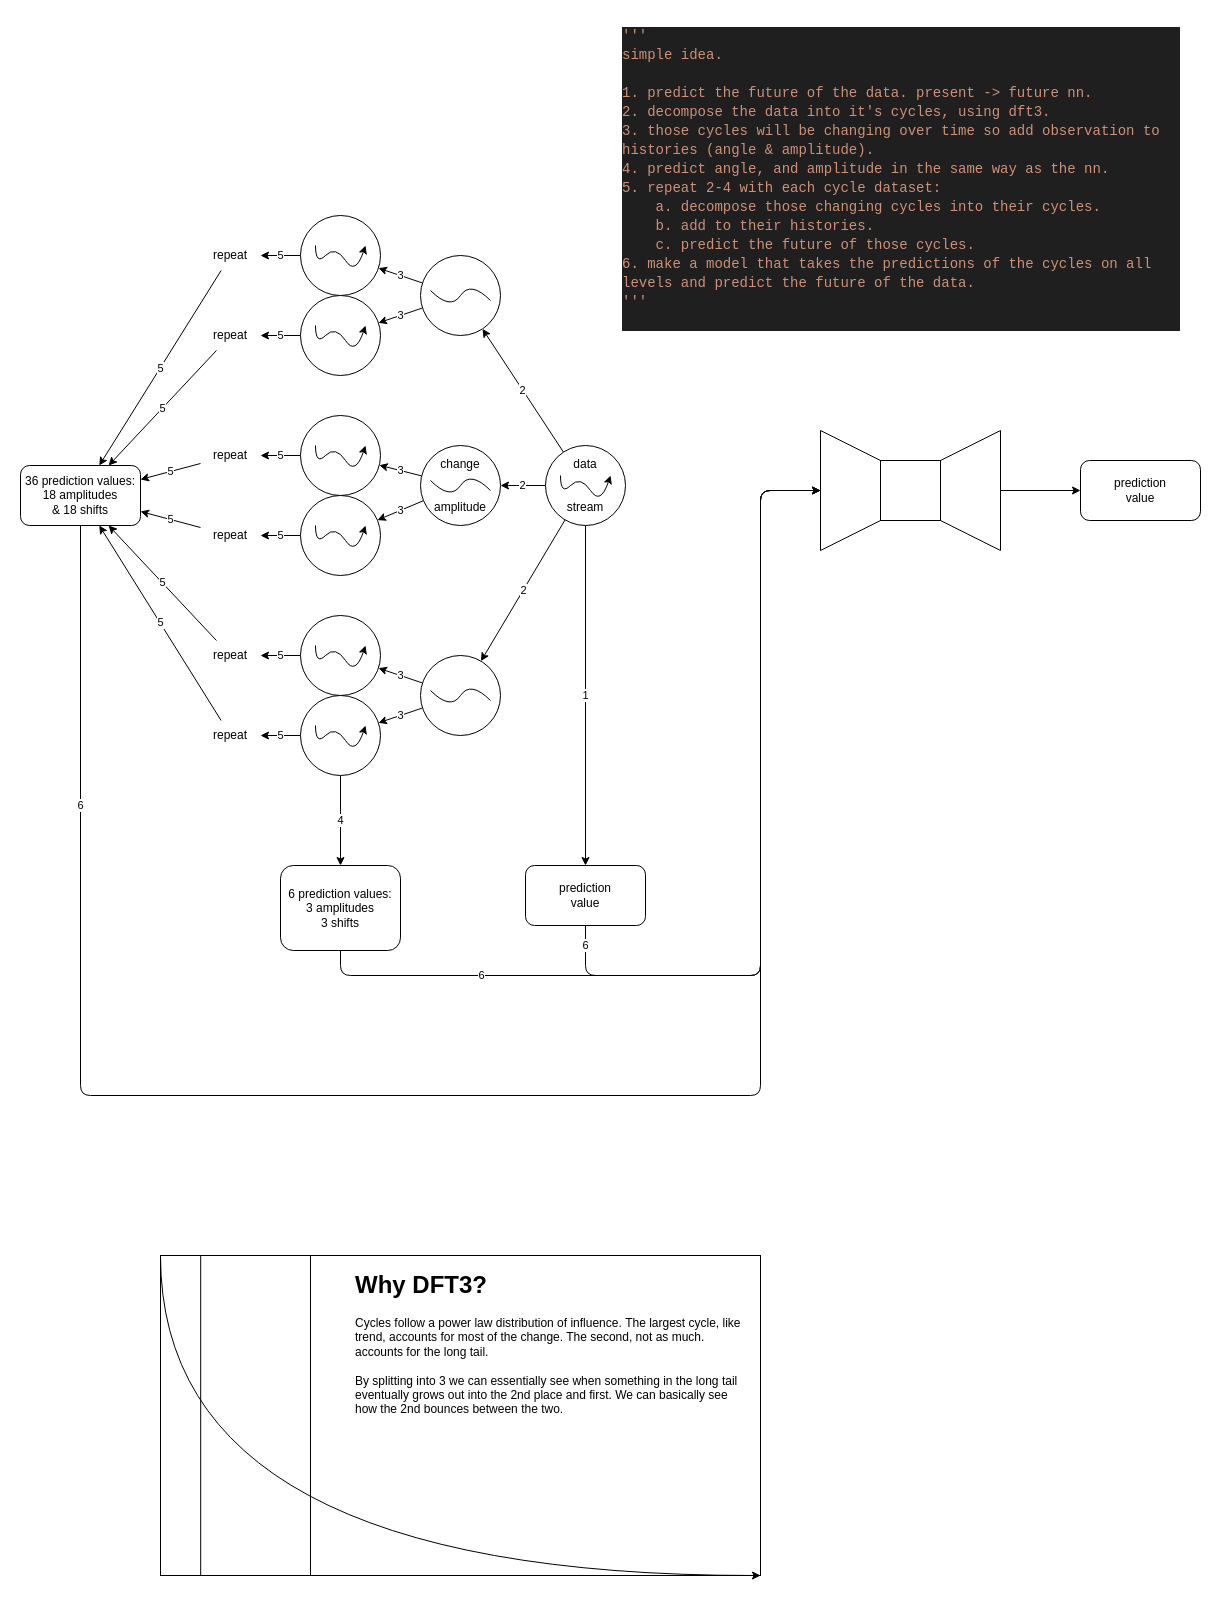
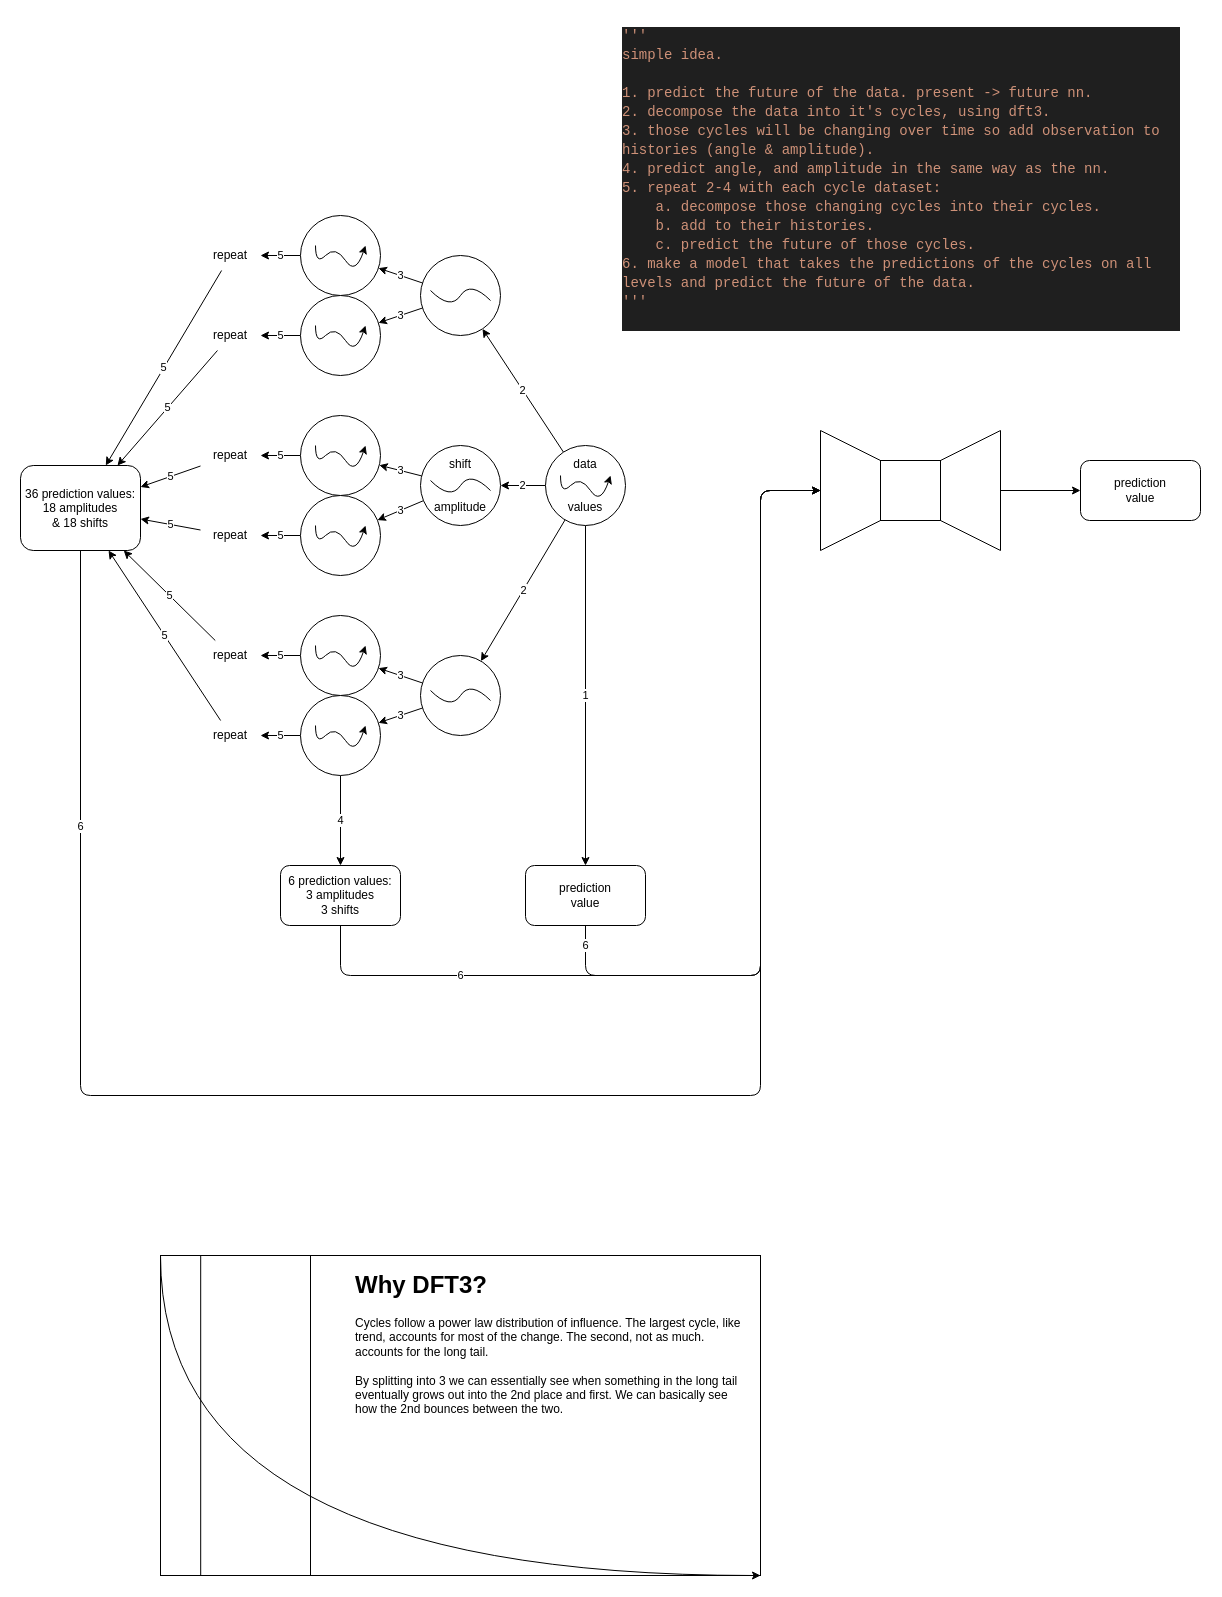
(461, 486) -> (461, 486)
(586, 486) -> (586, 486)
(81, 496) -> (81, 508)
(341, 908) -> (341, 896)
